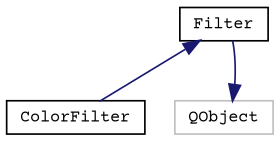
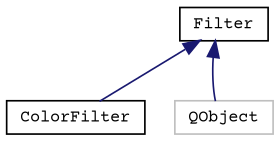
(235, 63) -> (213, 79)
